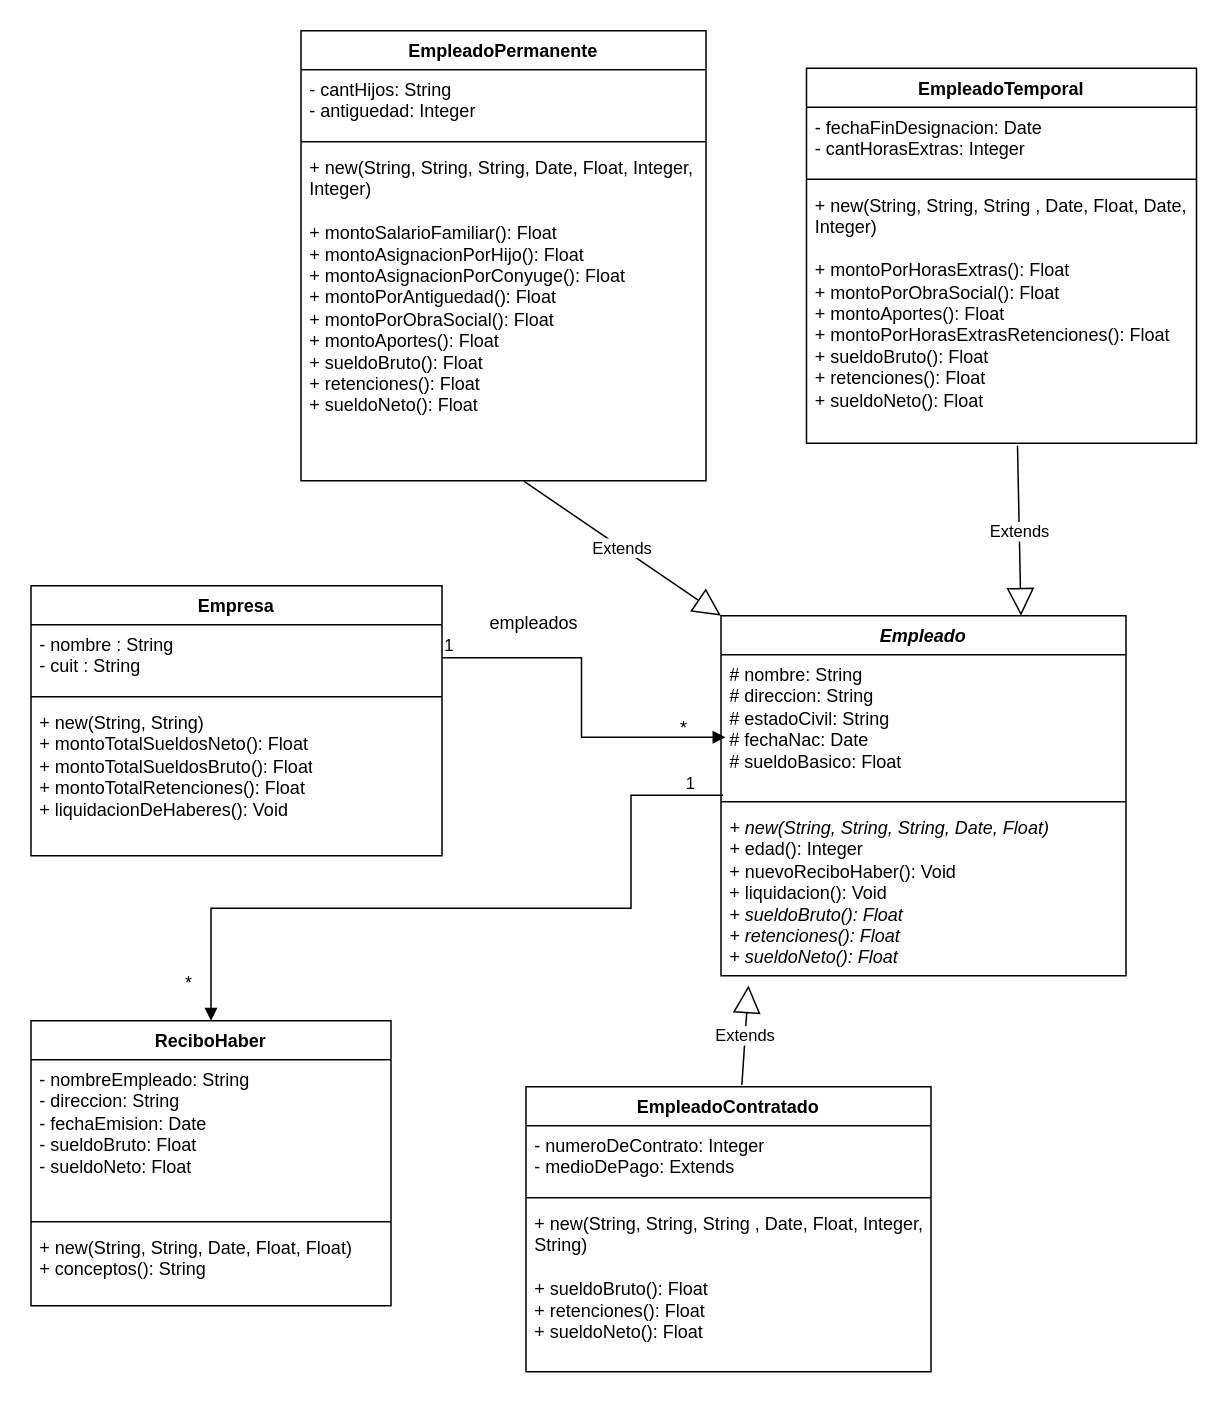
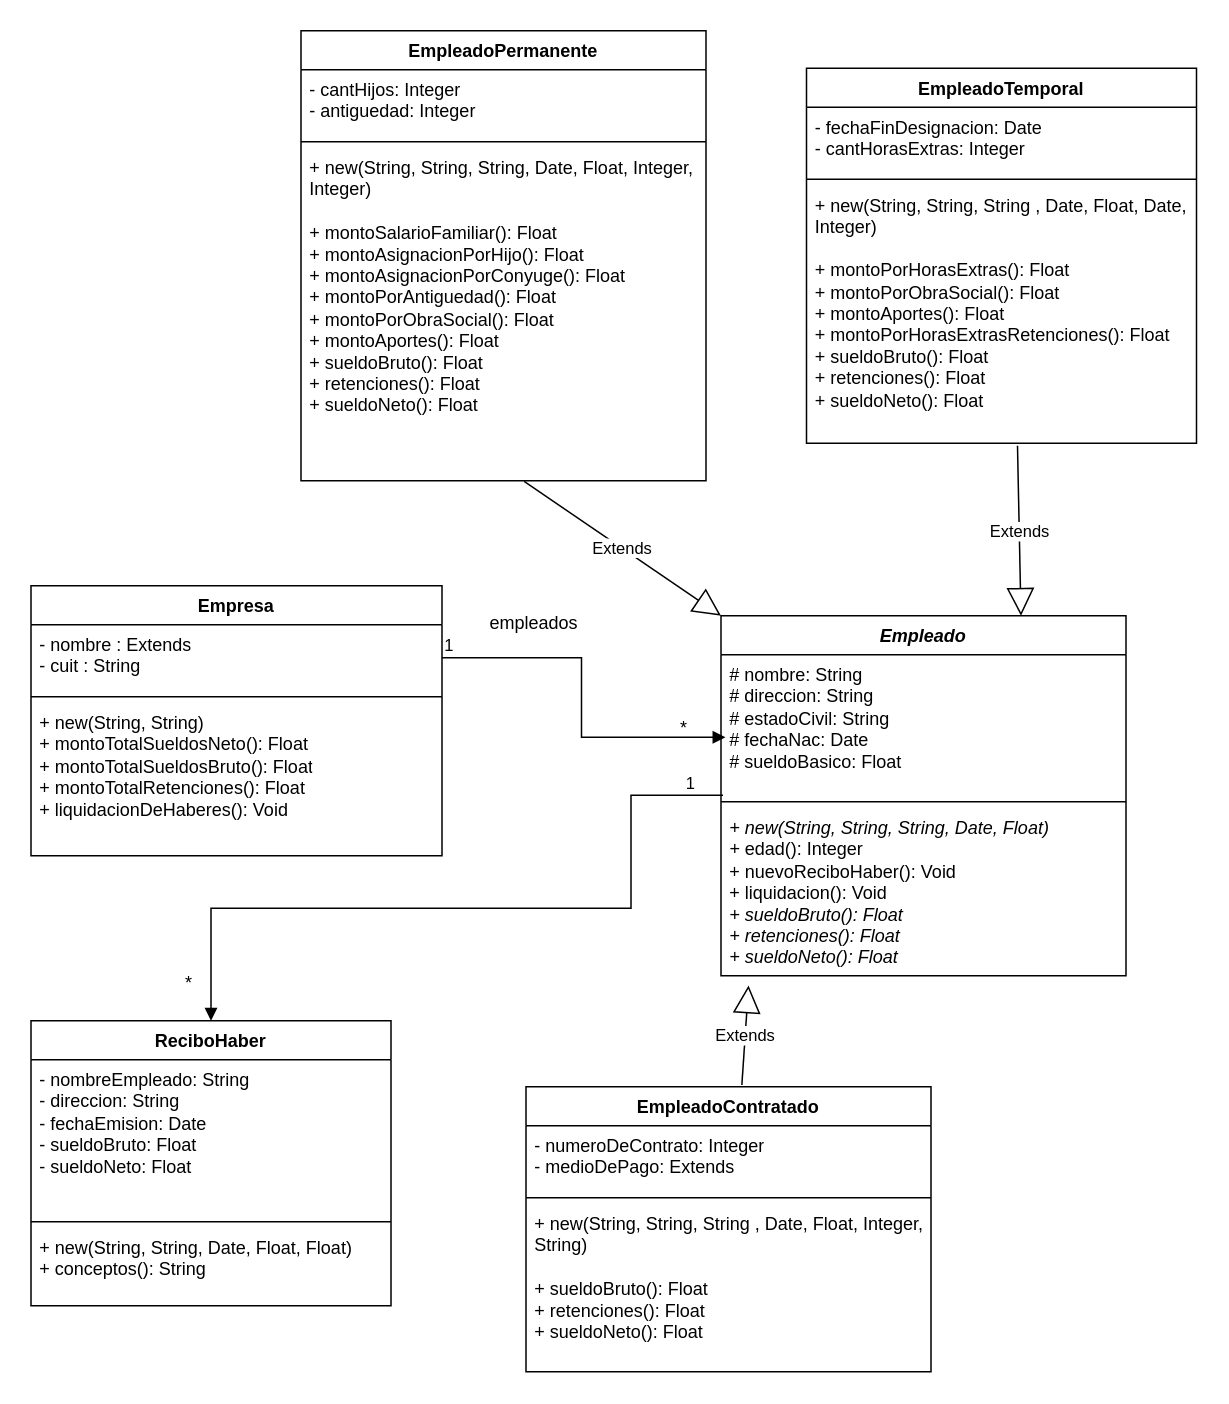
(406, 102) -> (406, 102)
(114, 657) -> (121, 657)
